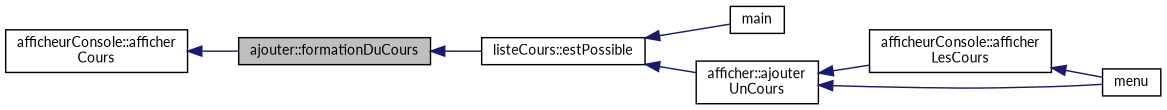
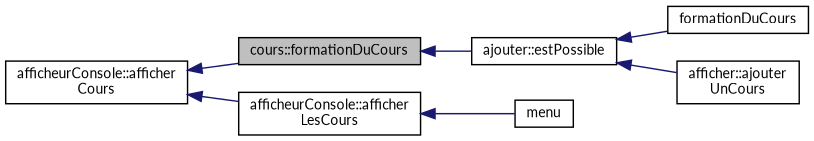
(757, 20) -> (738, 20)
(335, 51) -> (330, 51)
(563, 51) -> (544, 51)
(851, 68) -> (220, 99)
(968, 88) -> none
